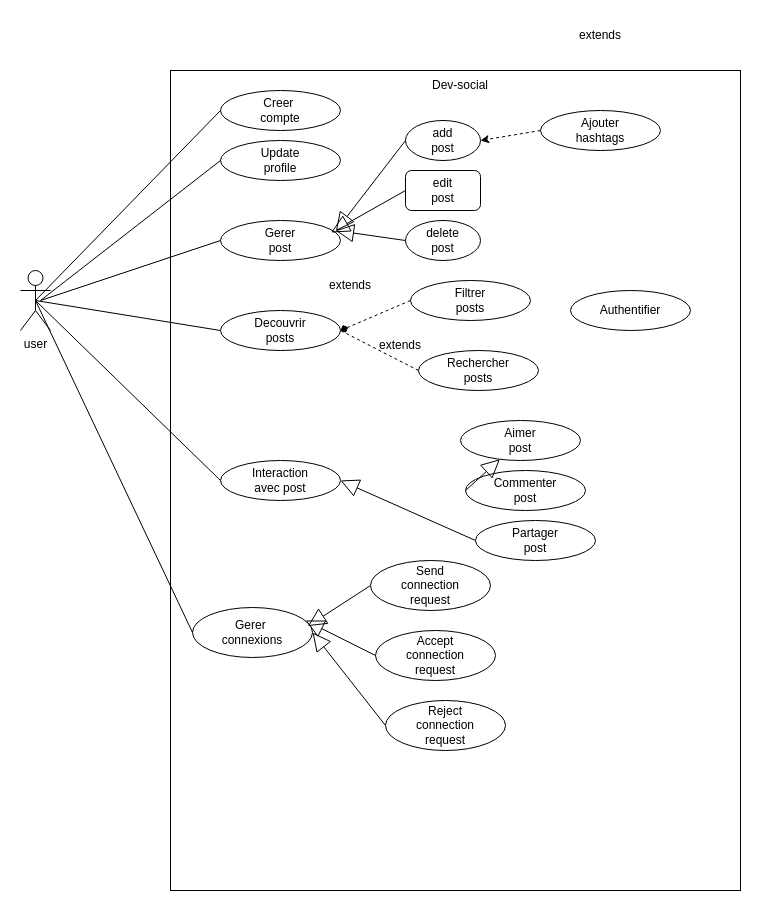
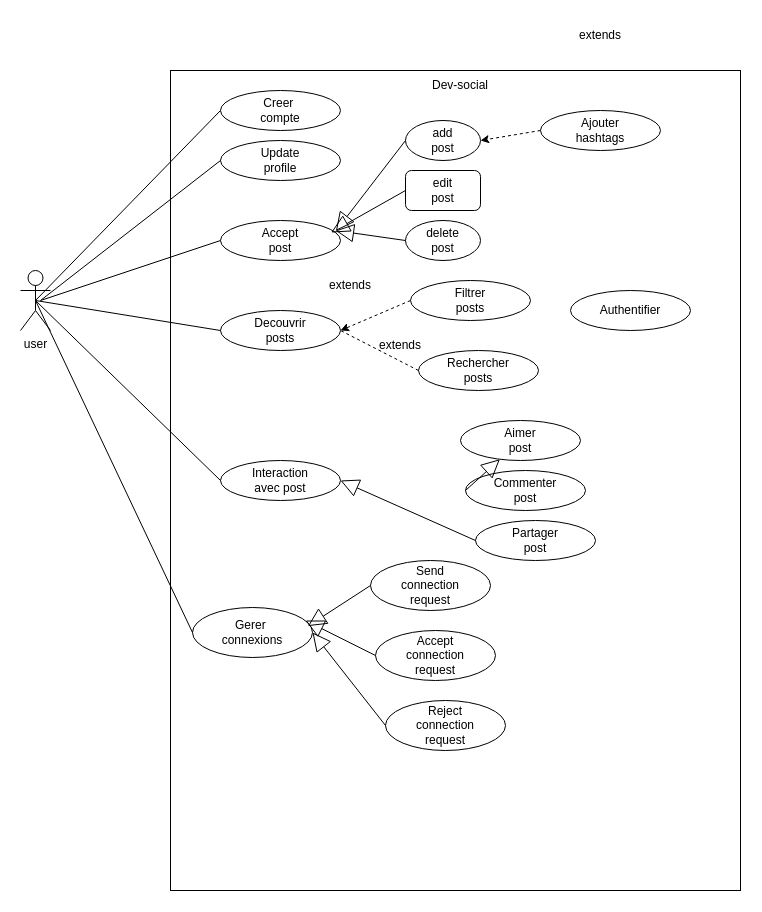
(281, 241) -> (281, 241)
(349, 327) -> (348, 327)
